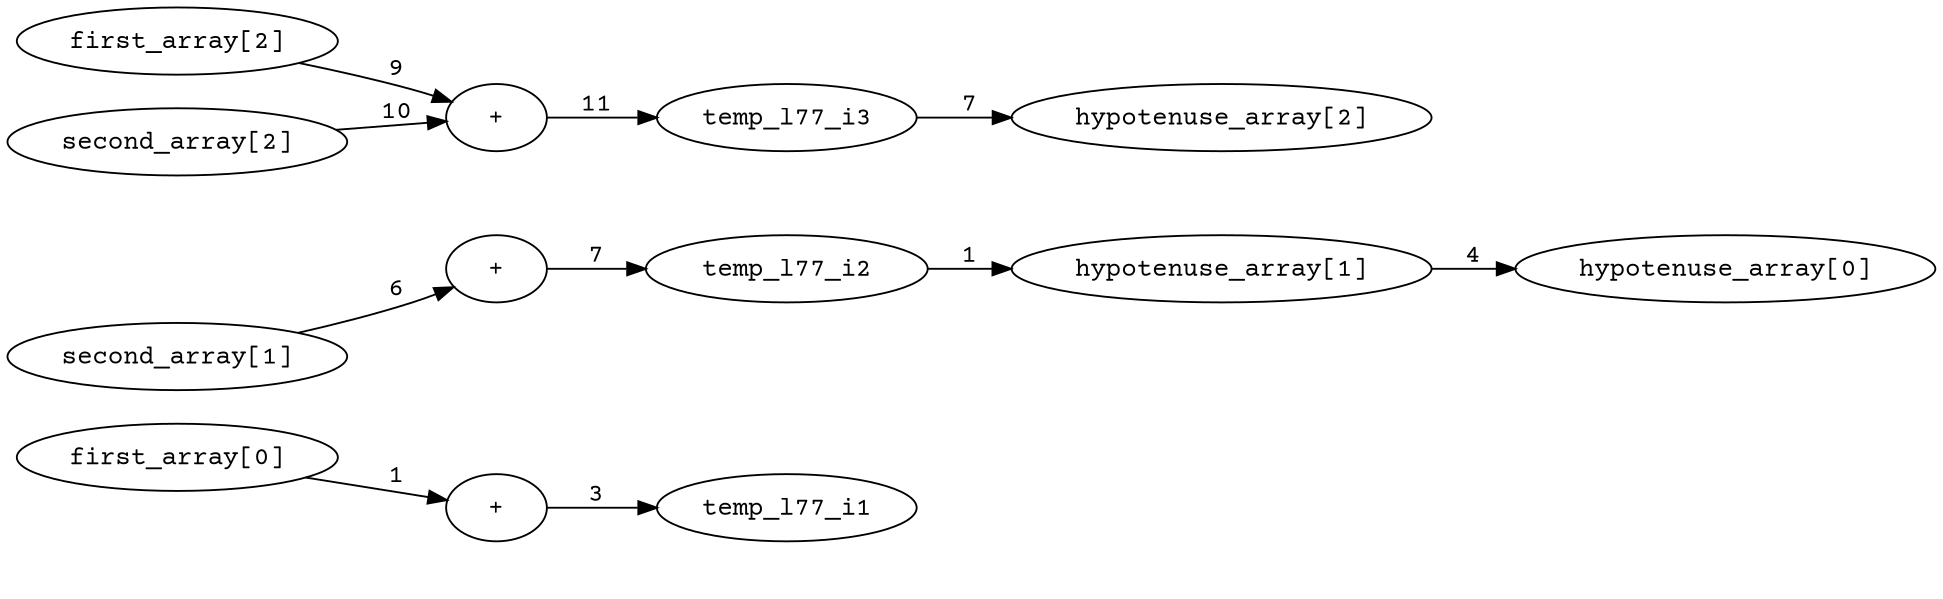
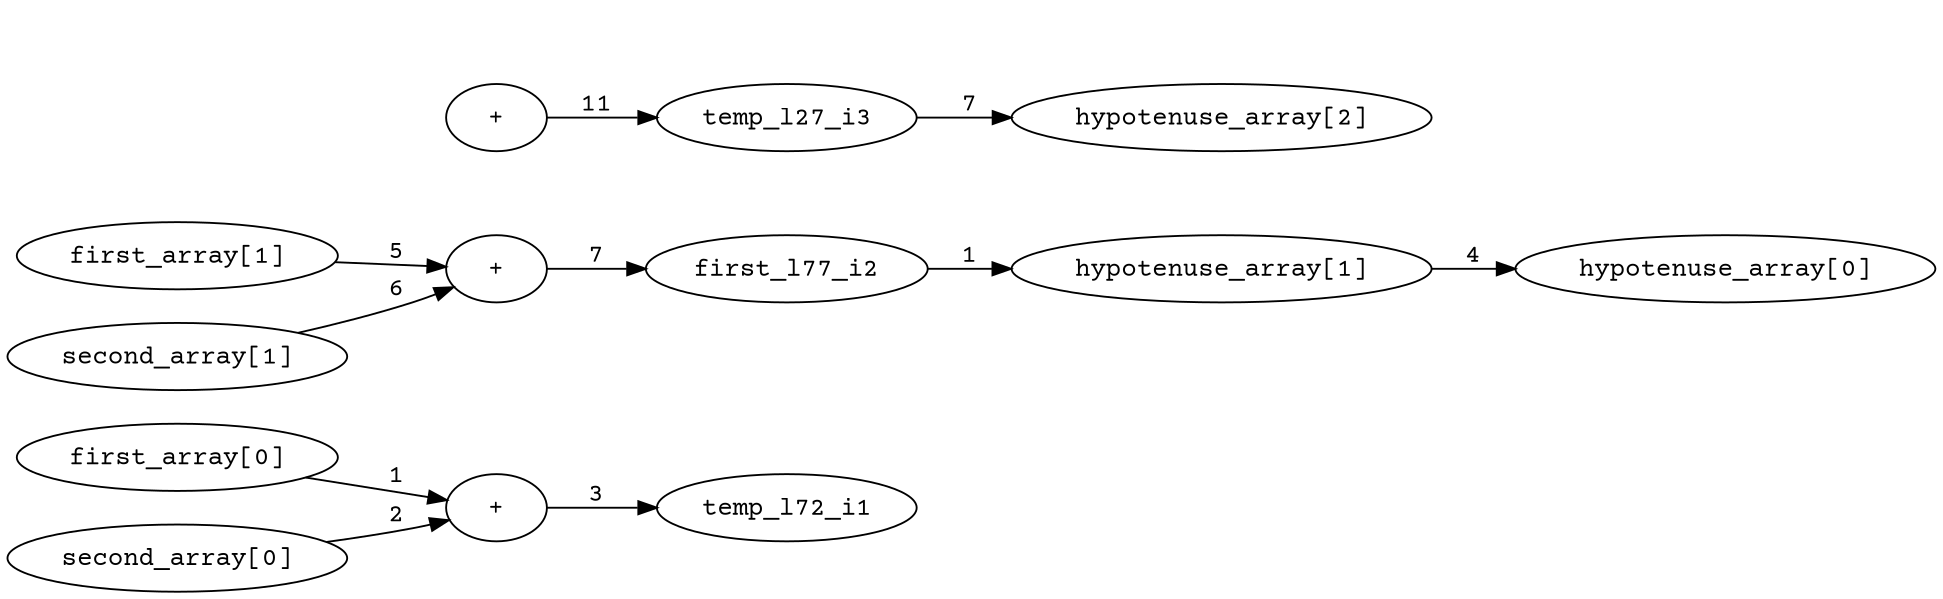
(177, 41) -> none
(787, 118) -> (787, 118)
(177, 142) -> none
none -> (177, 256)
(787, 269) -> (787, 269)
(787, 508) -> (787, 508)
none -> (177, 558)
